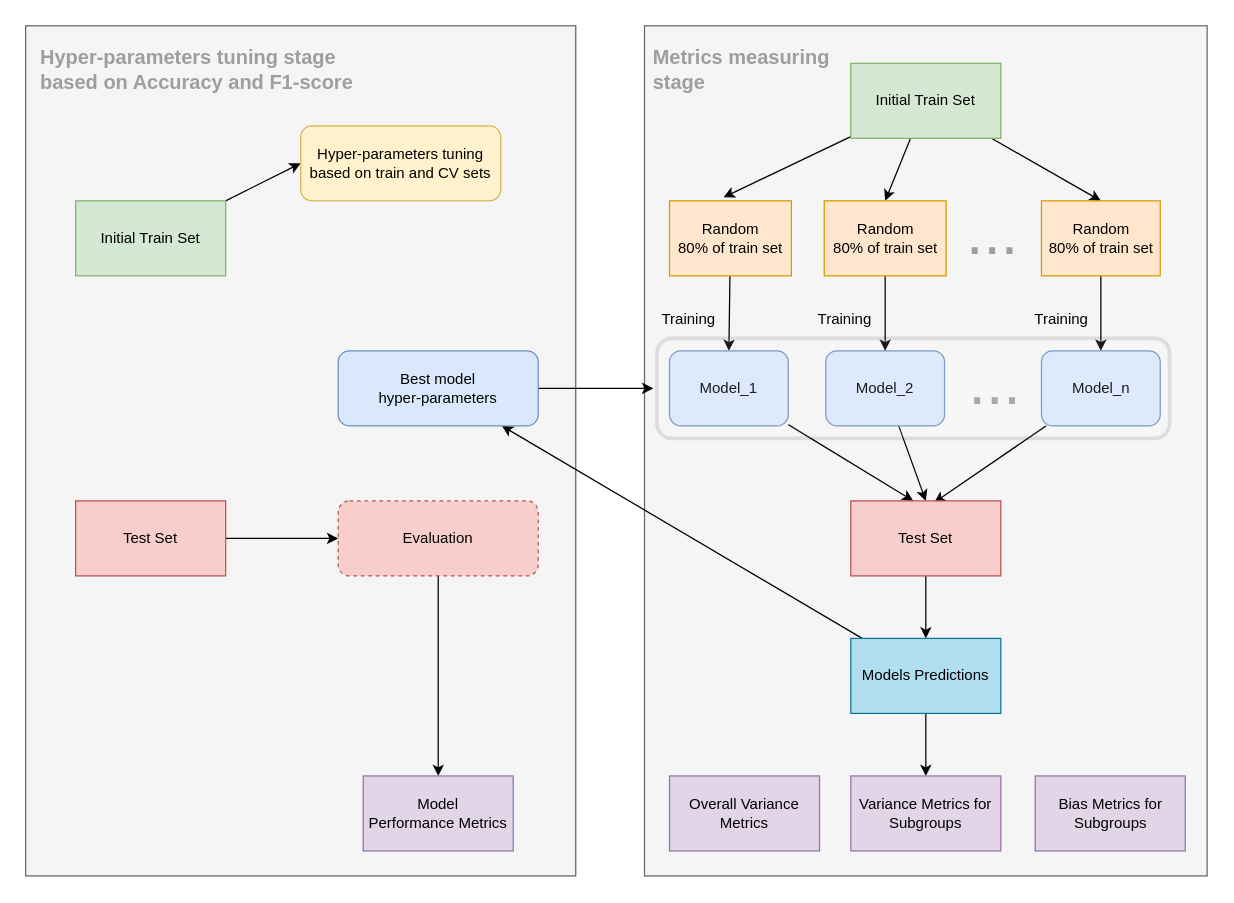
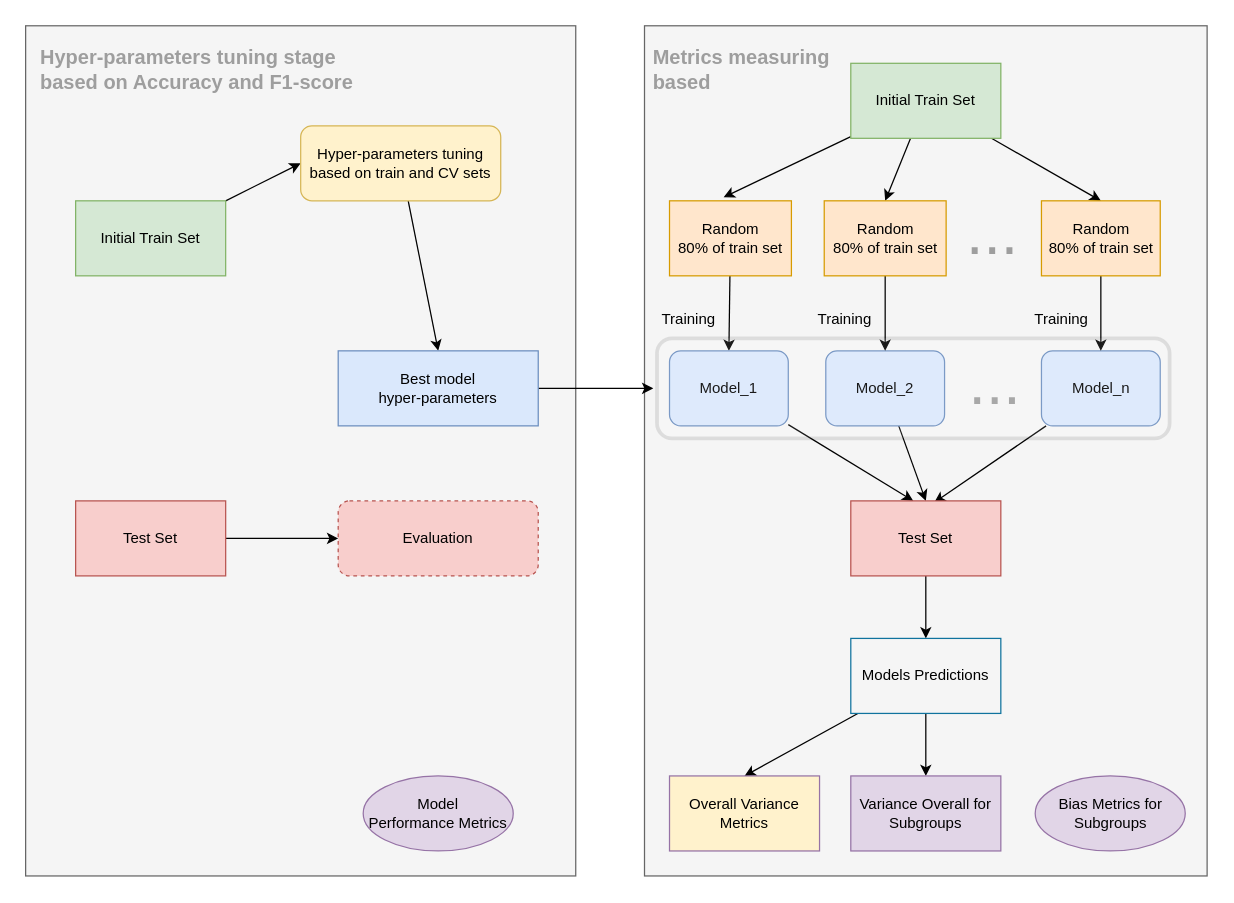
(719, 69) -> (719, 69)
none -> (422, 271)
(438, 388) -> (438, 388)
(685, 534) -> (805, 742)
(438, 672) -> none
(926, 676) -> (926, 676)
(438, 813) -> (438, 813)
(744, 813) -> (744, 813)
(926, 813) -> (926, 813)
(1110, 813) -> (1110, 813)
